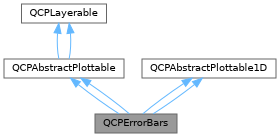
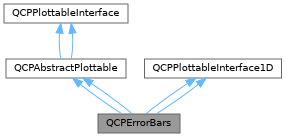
(64, 14) -> (66, 14)
(209, 68) -> (213, 68)
